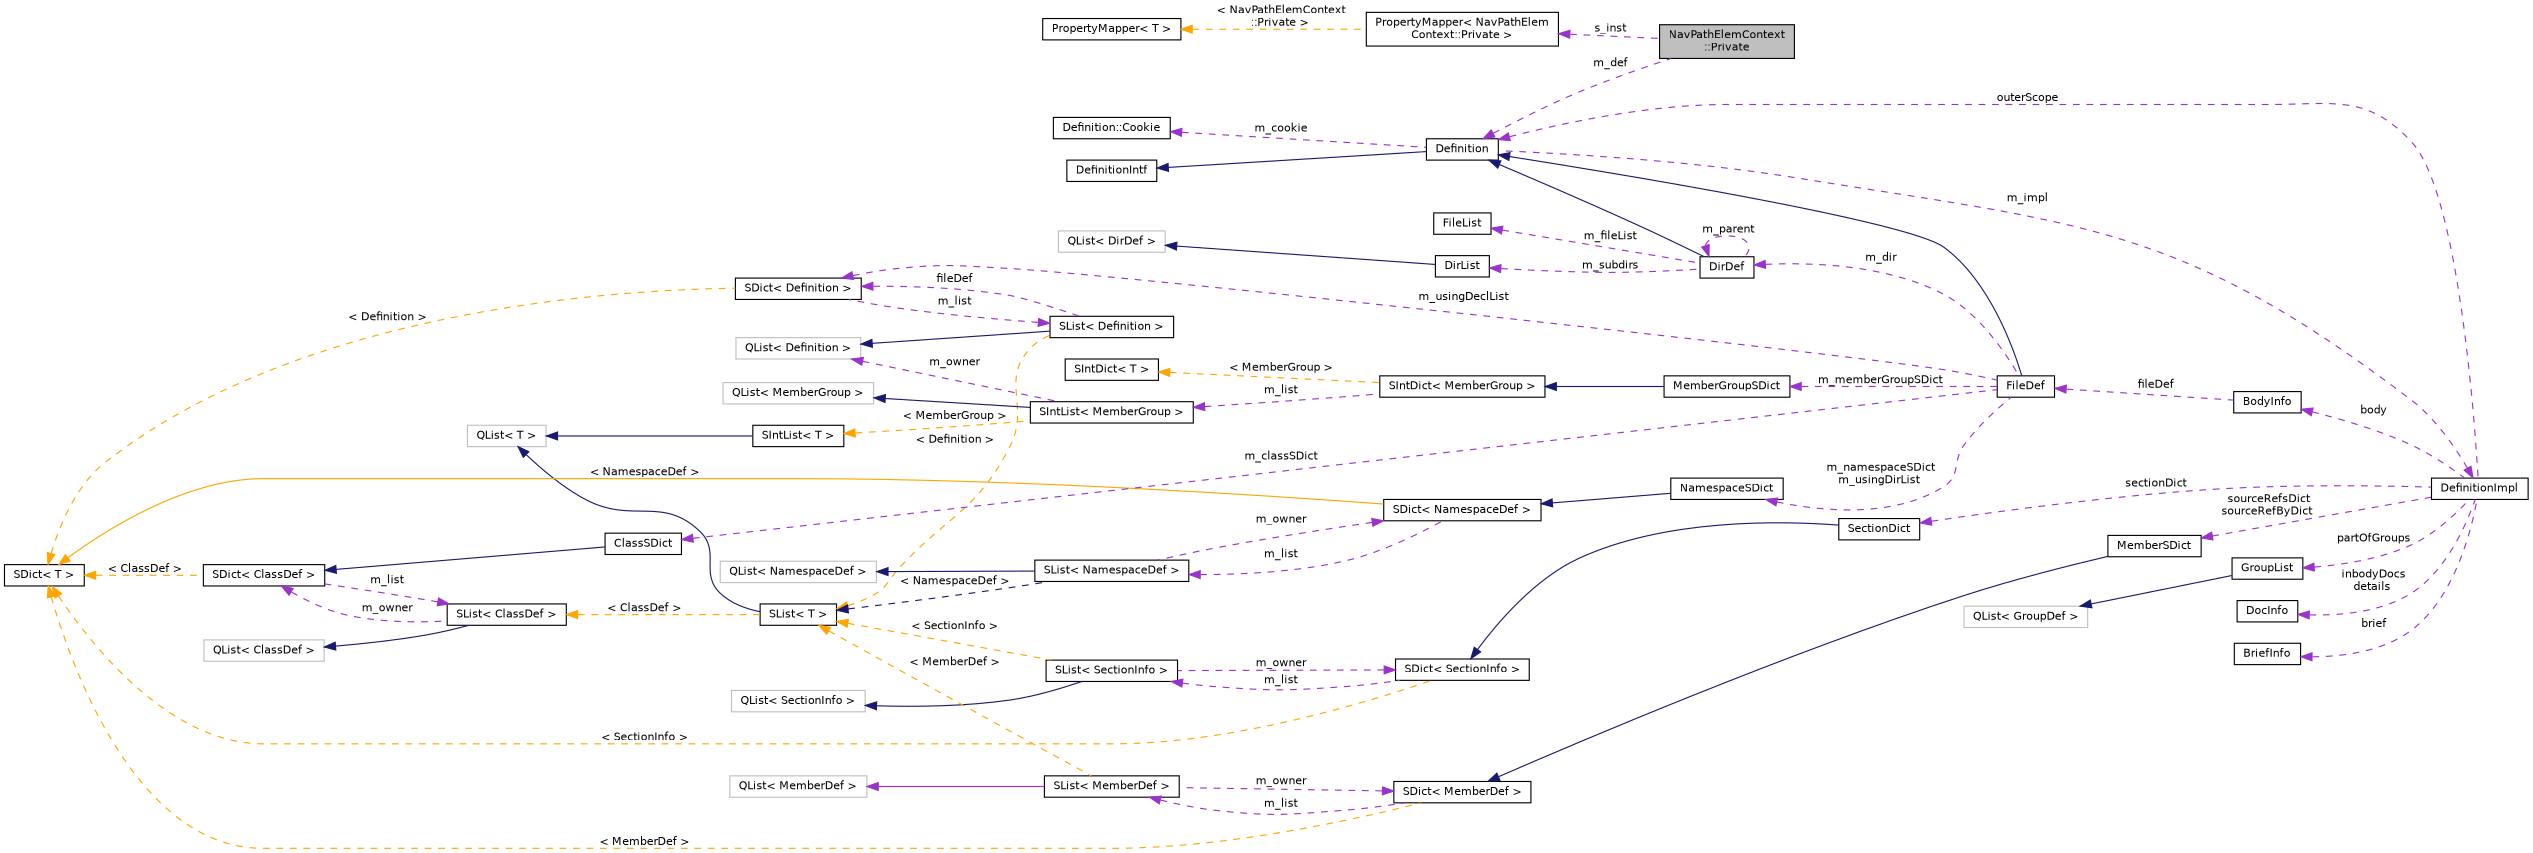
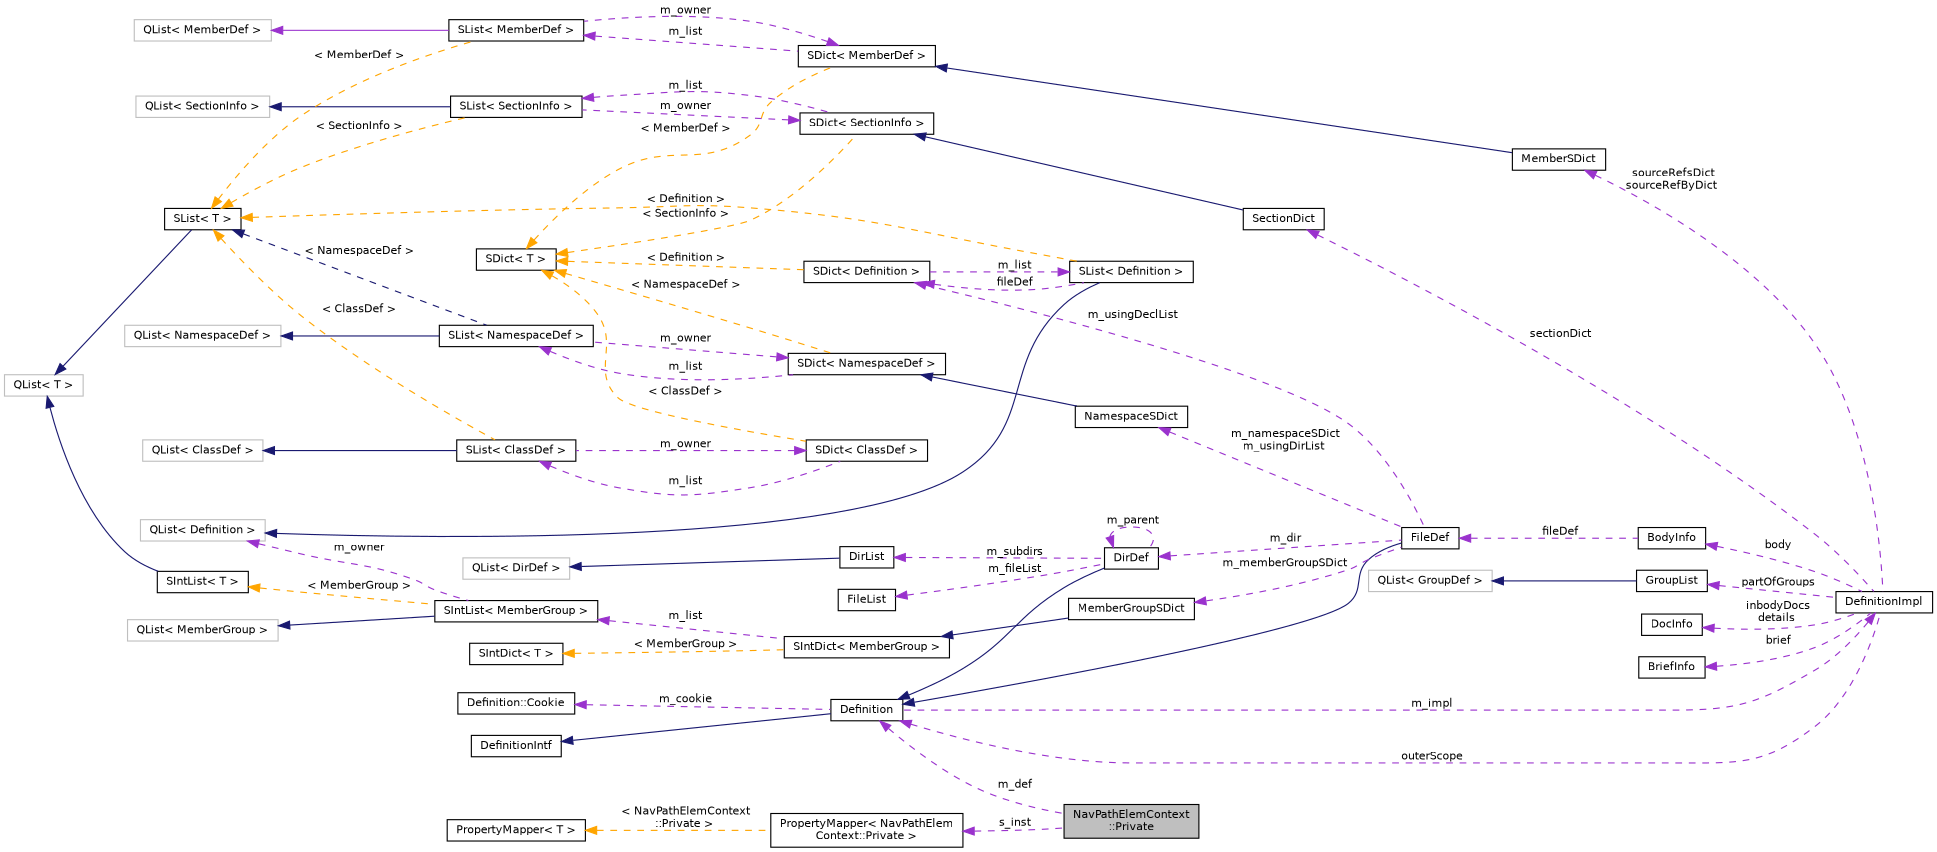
(717, 479) -> (699, 313)
(643, 544) -> none
(669, 615) -> (349, 351)
